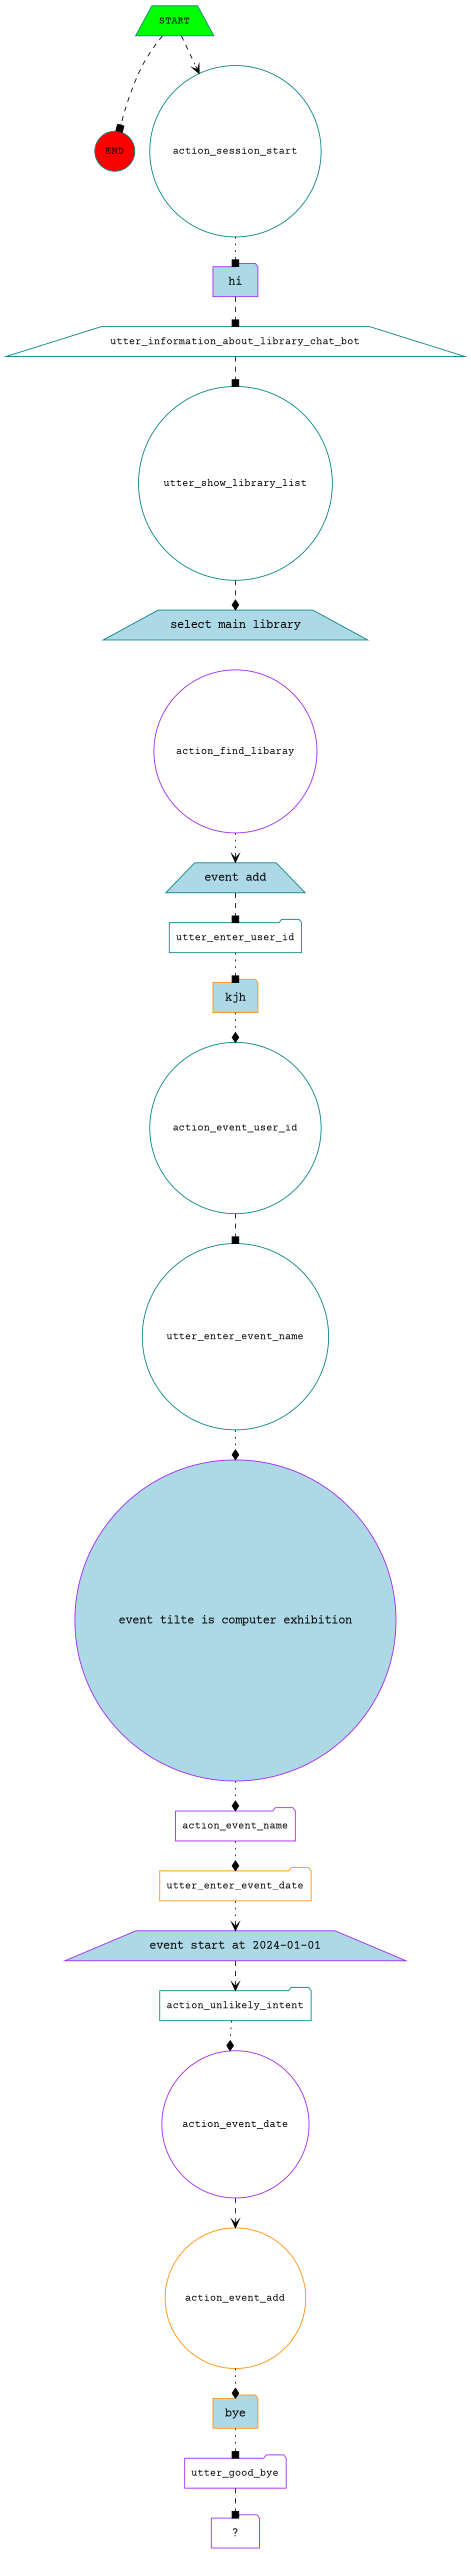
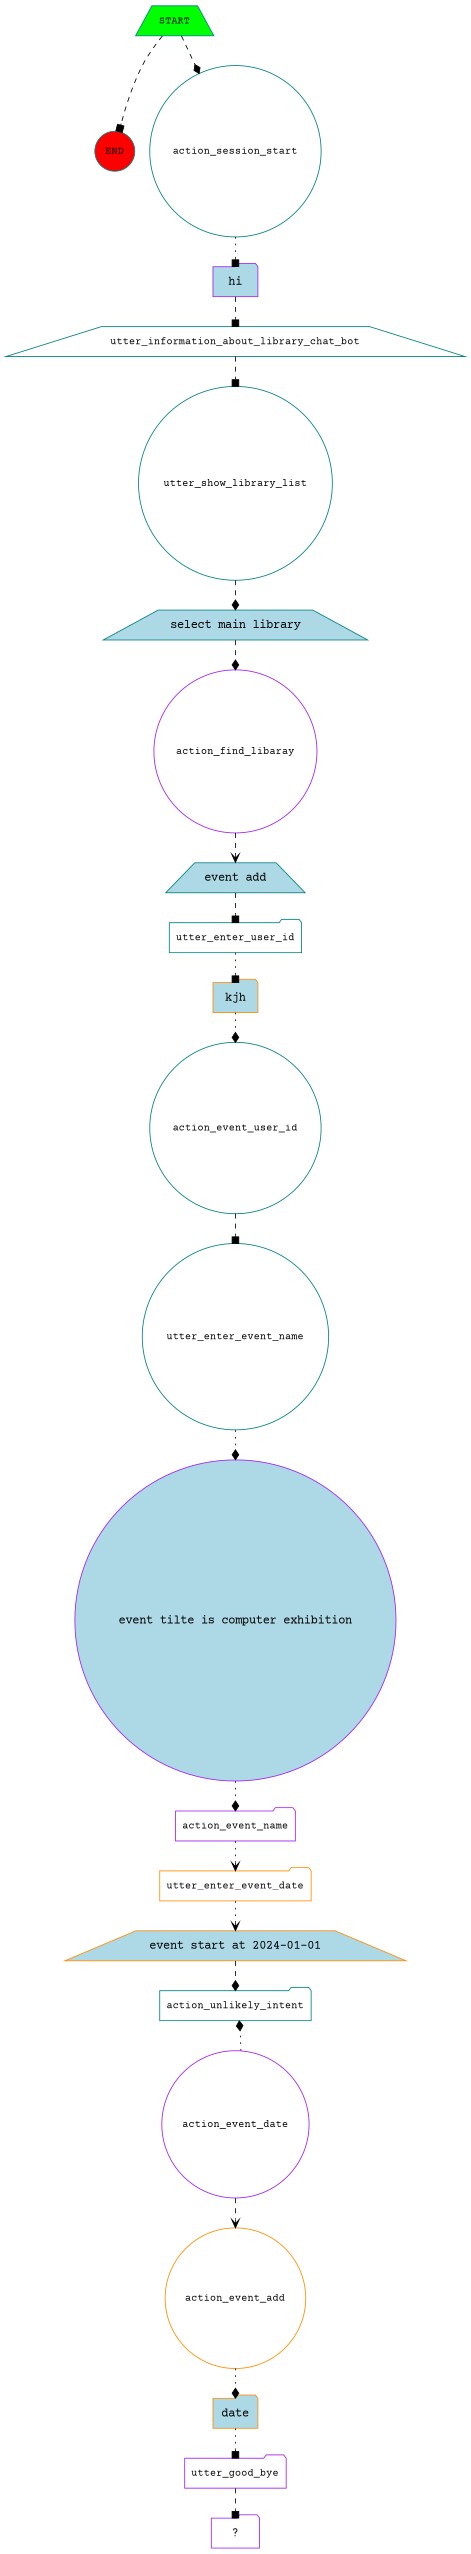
(188, 50) -> (188, 50)
none -> (235, 650)
(235, 844) -> (235, 844)
(235, 1852) -> (235, 1852)
(235, 1946) -> (235, 1946)
(235, 1972) -> (235, 1972)
(231, 2031) -> (241, 2041)
(235, 2413) -> (235, 2413)
